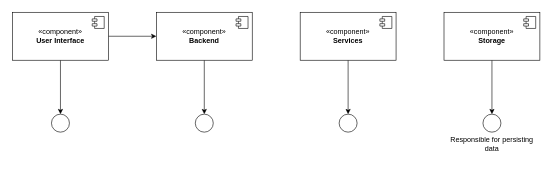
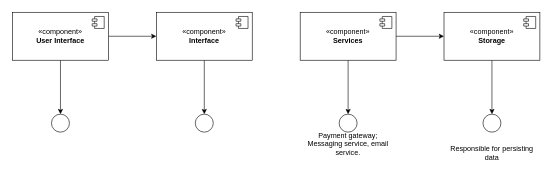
(204, 36) -> (204, 36)
none -> (438, 36)
none -> (348, 144)
(492, 144) -> (492, 153)
